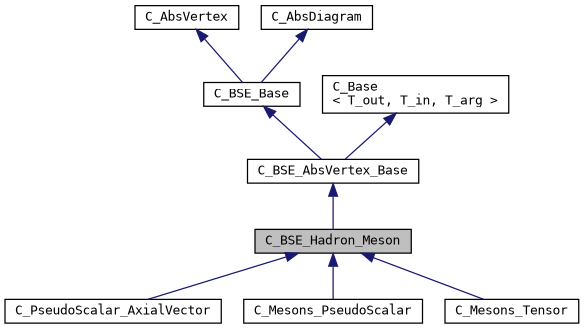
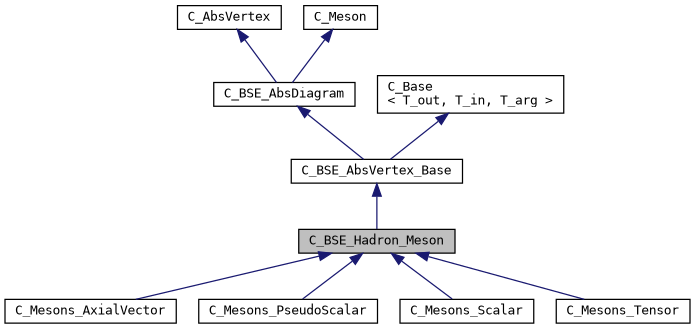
(317, 18) -> (341, 18)
(252, 94) -> (284, 94)
(113, 311) -> (91, 311)
none -> (467, 311)
